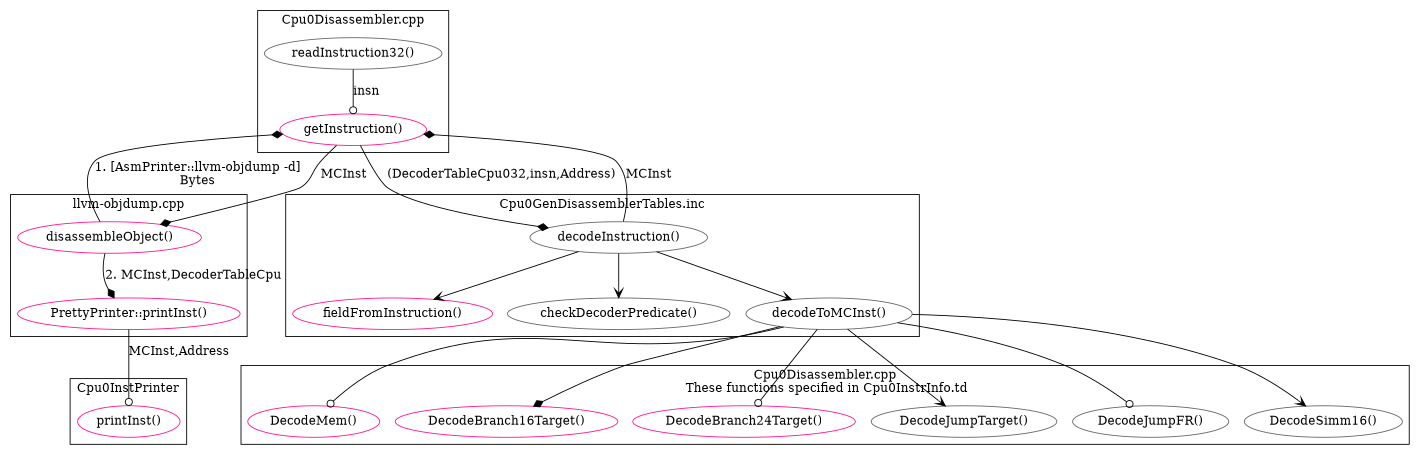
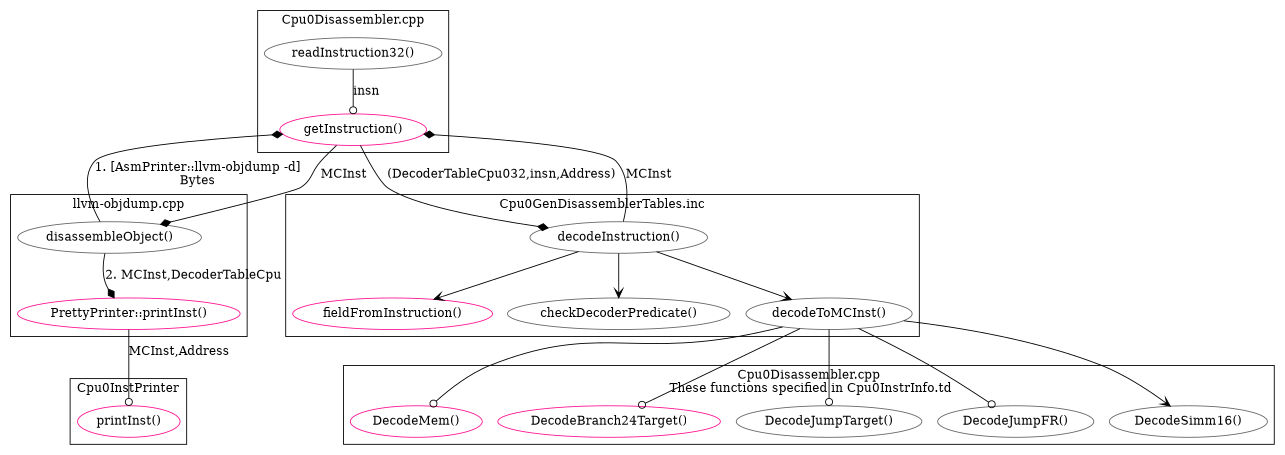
(110, 238) -> (110, 238)
(886, 359) -> (829, 359)
(507, 422) -> none
